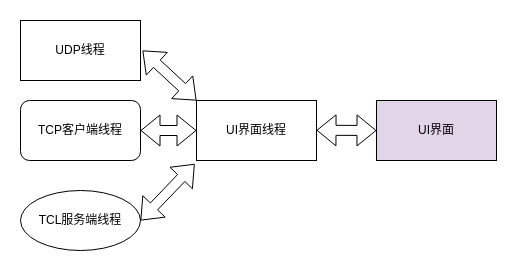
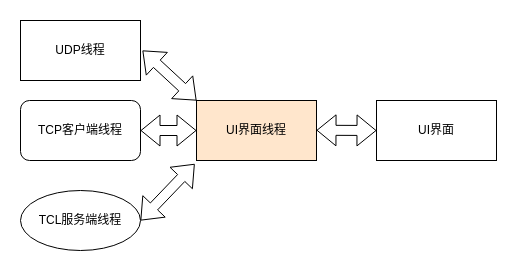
(257, 131) -> (257, 131)
(437, 131) -> (437, 131)
